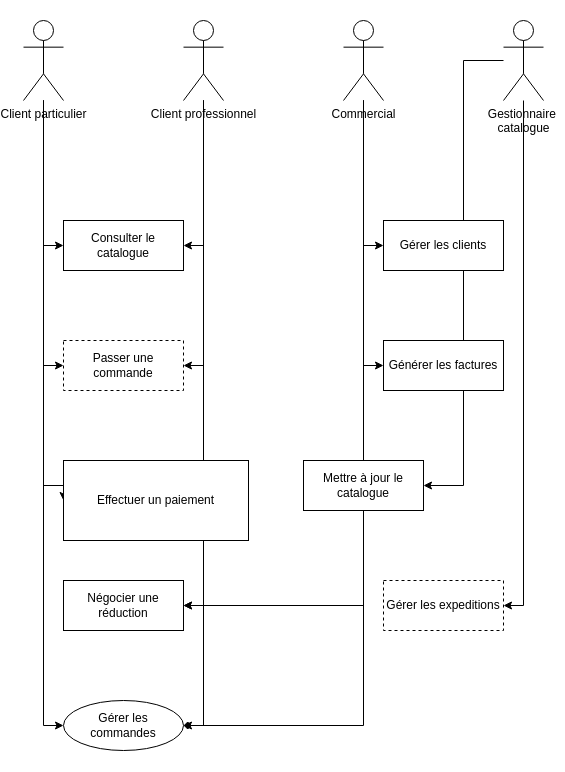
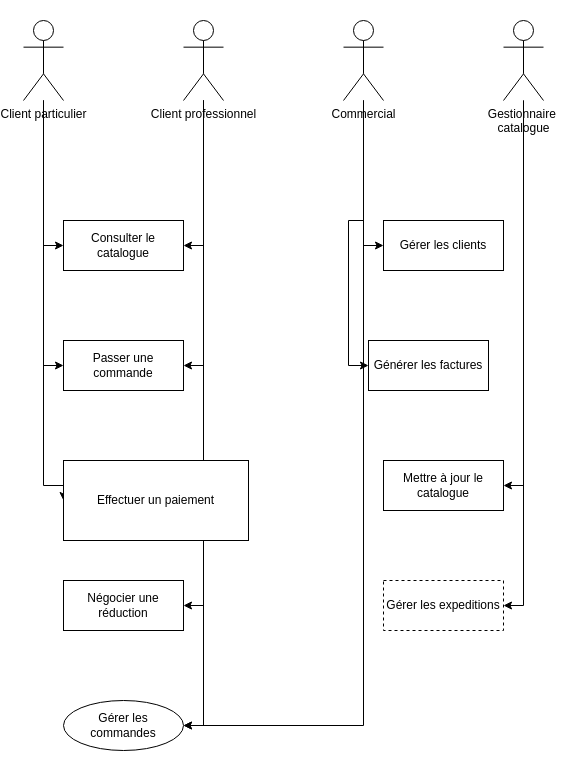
(124, 366) -> (124, 366)
(444, 366) -> (429, 366)
(364, 486) -> (444, 486)
(283, 606) -> none
(364, 606) -> (364, 606)
(44, 613) -> none
